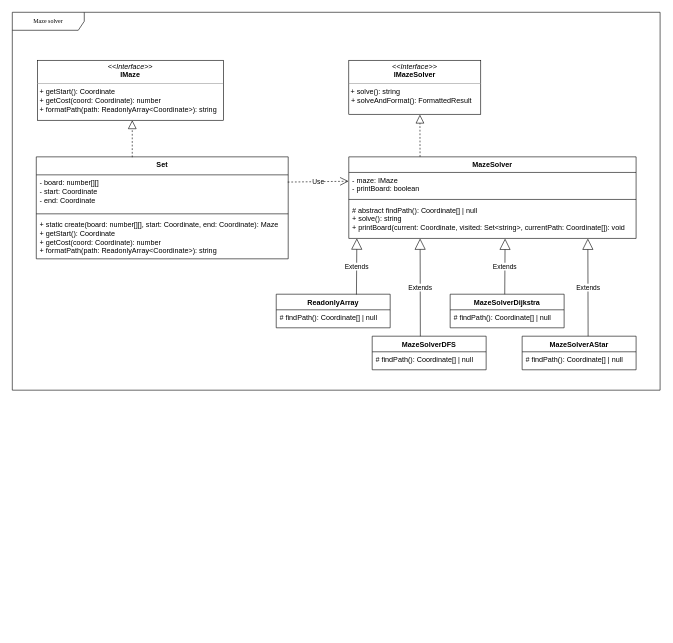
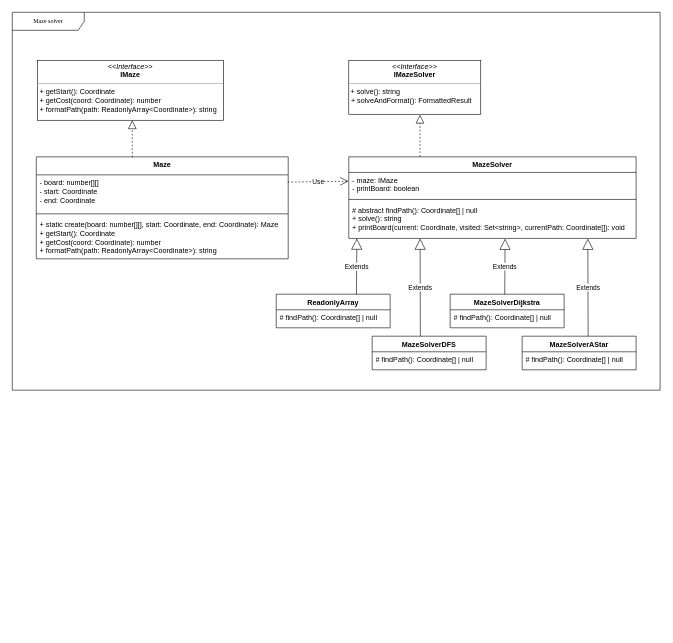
(162, 165) -> (162, 165)
